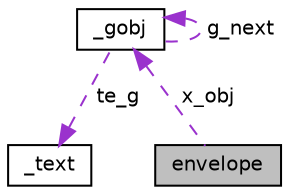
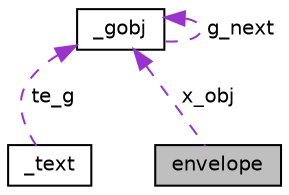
(90, 88) -> (22, 95)
